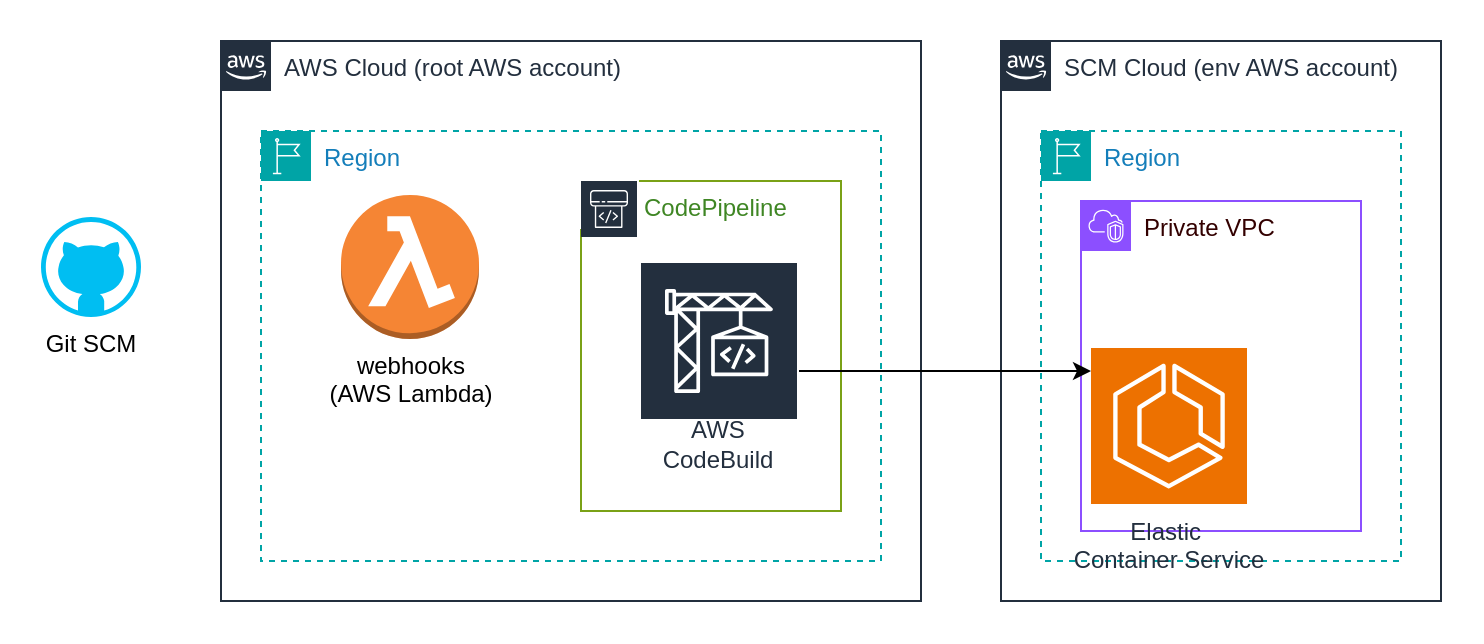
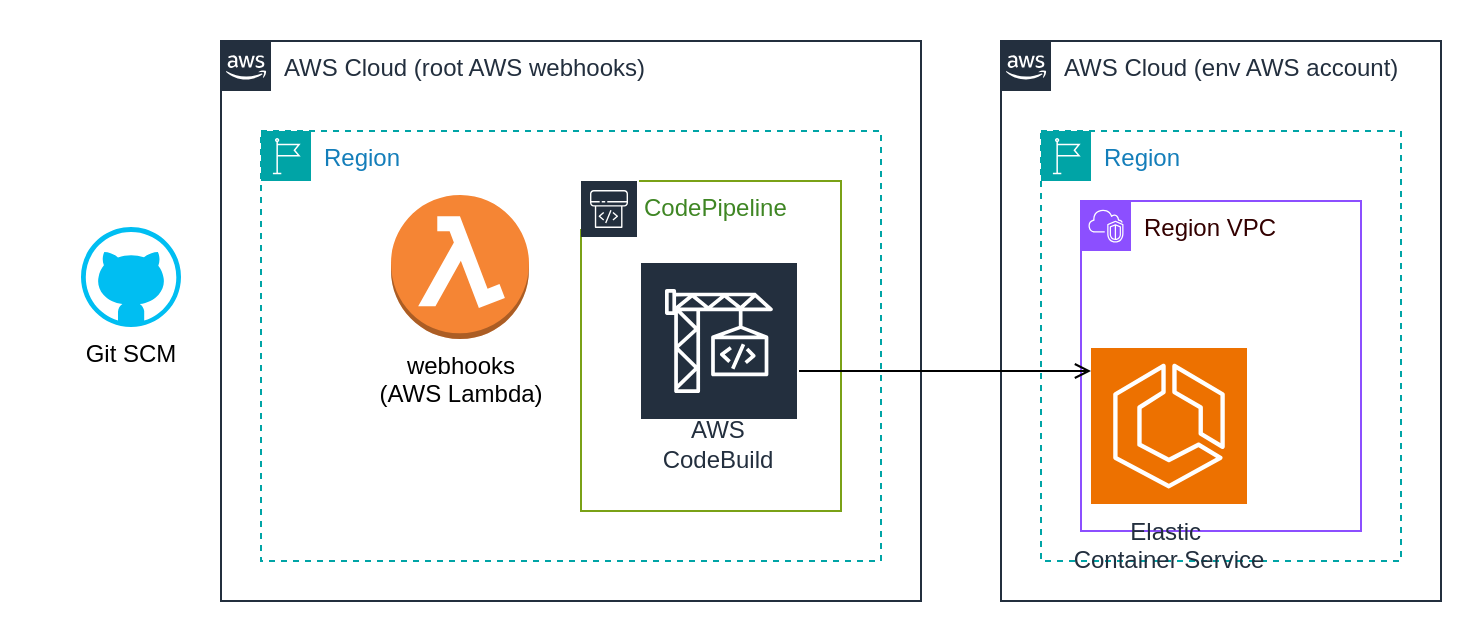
(458, 69) -> (464, 69)
(1231, 69) -> (1231, 69)
(1213, 229) -> (1206, 229)
(91, 267) -> (131, 277)
(410, 267) -> (460, 267)
(1076, 371) -> (1079, 371)
